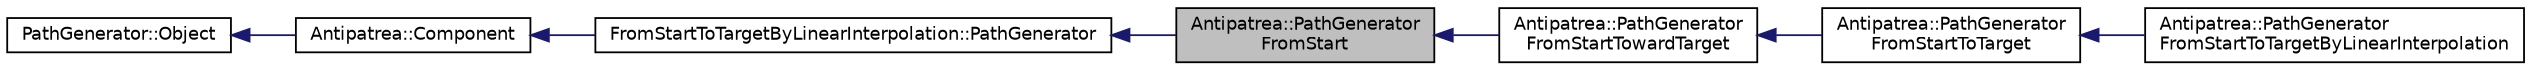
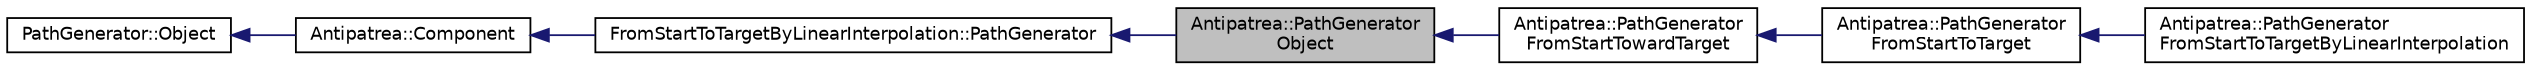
(1305, 35) -> (1305, 35)
